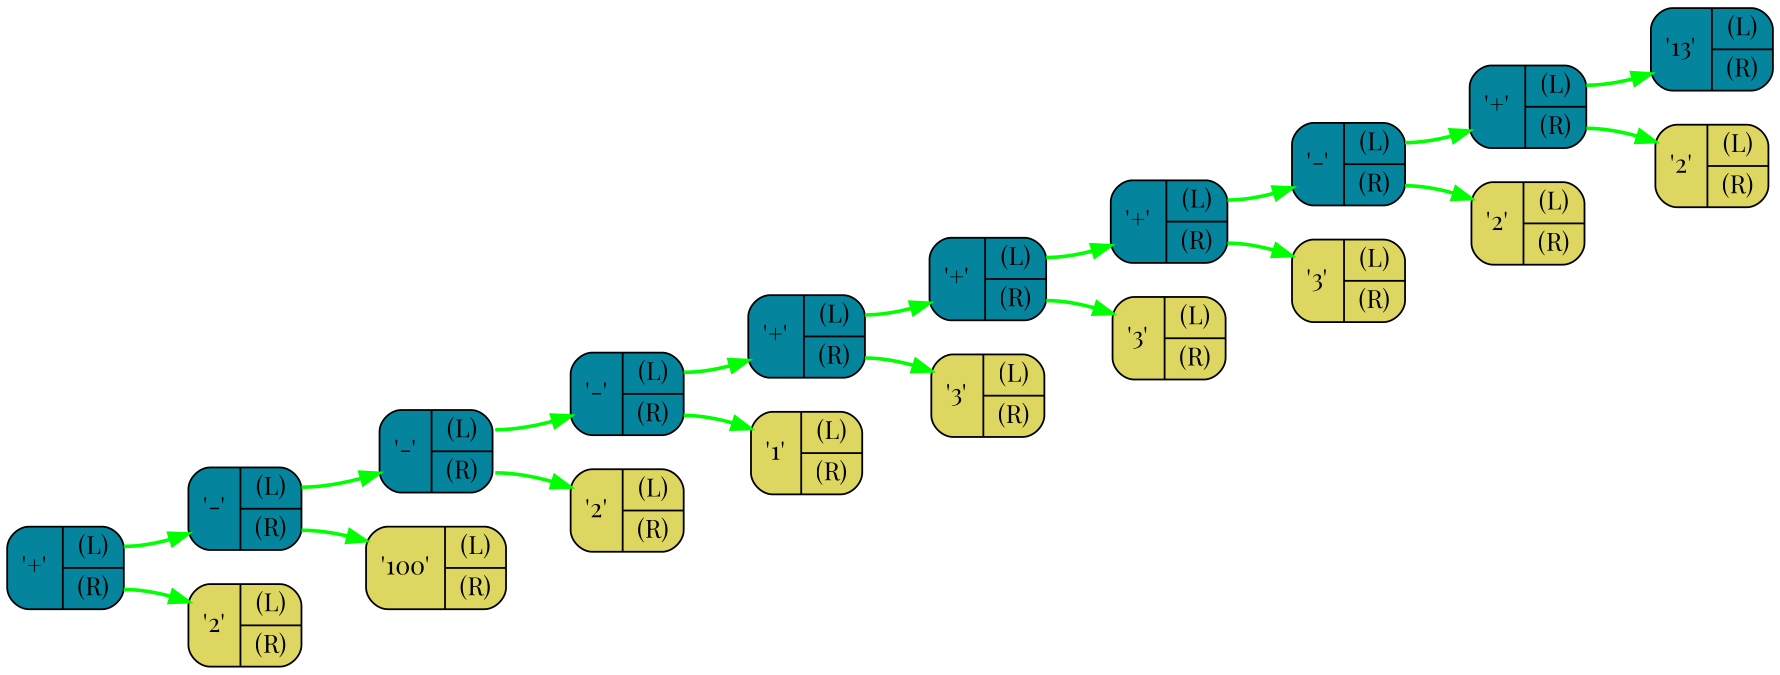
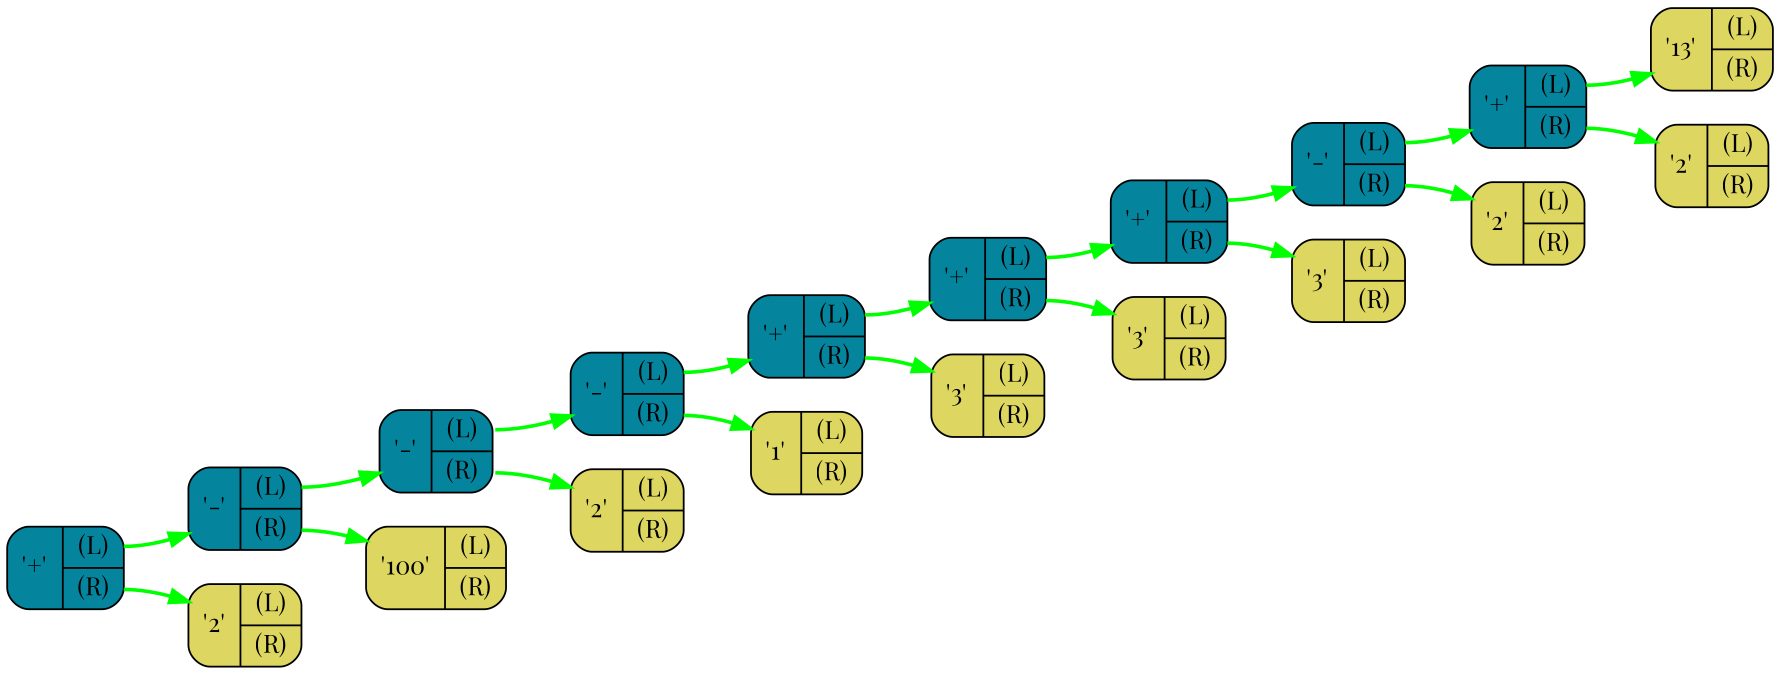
(1712, 49) -> (1712, 49)
